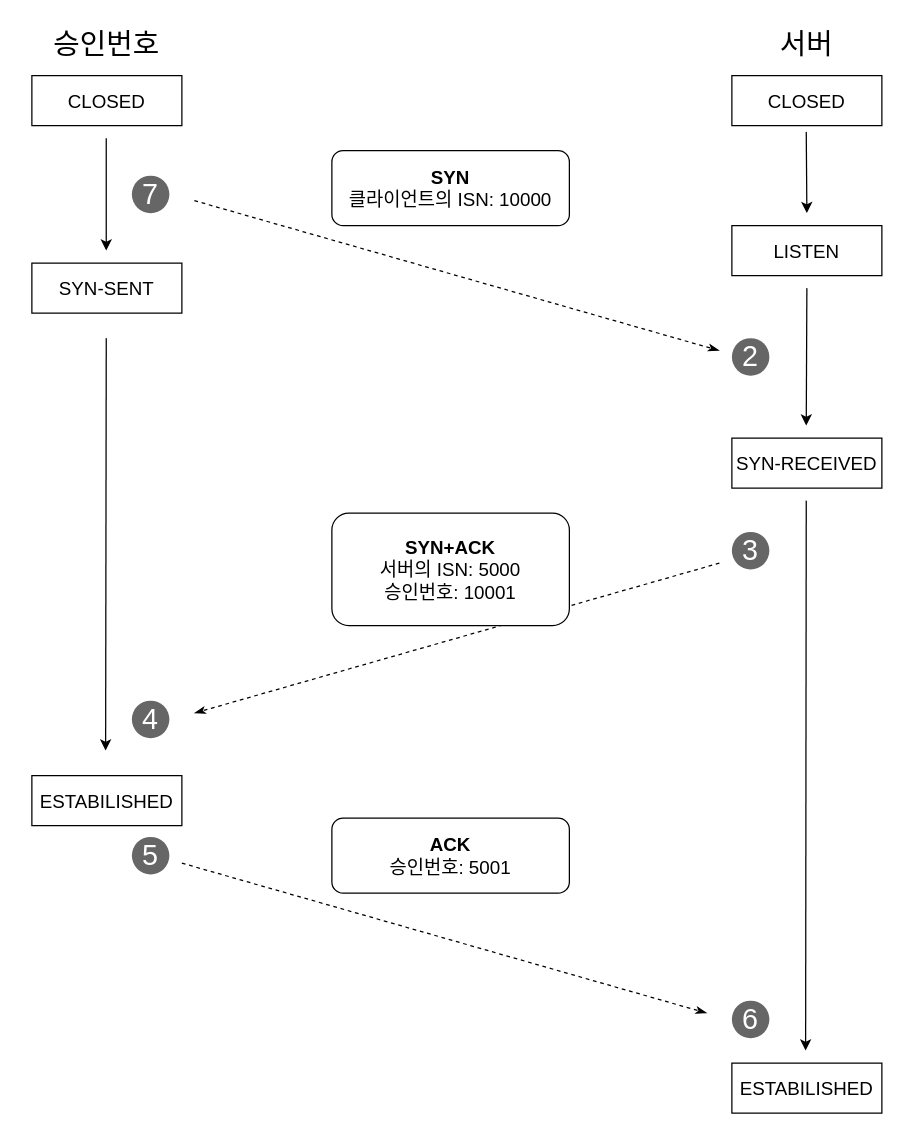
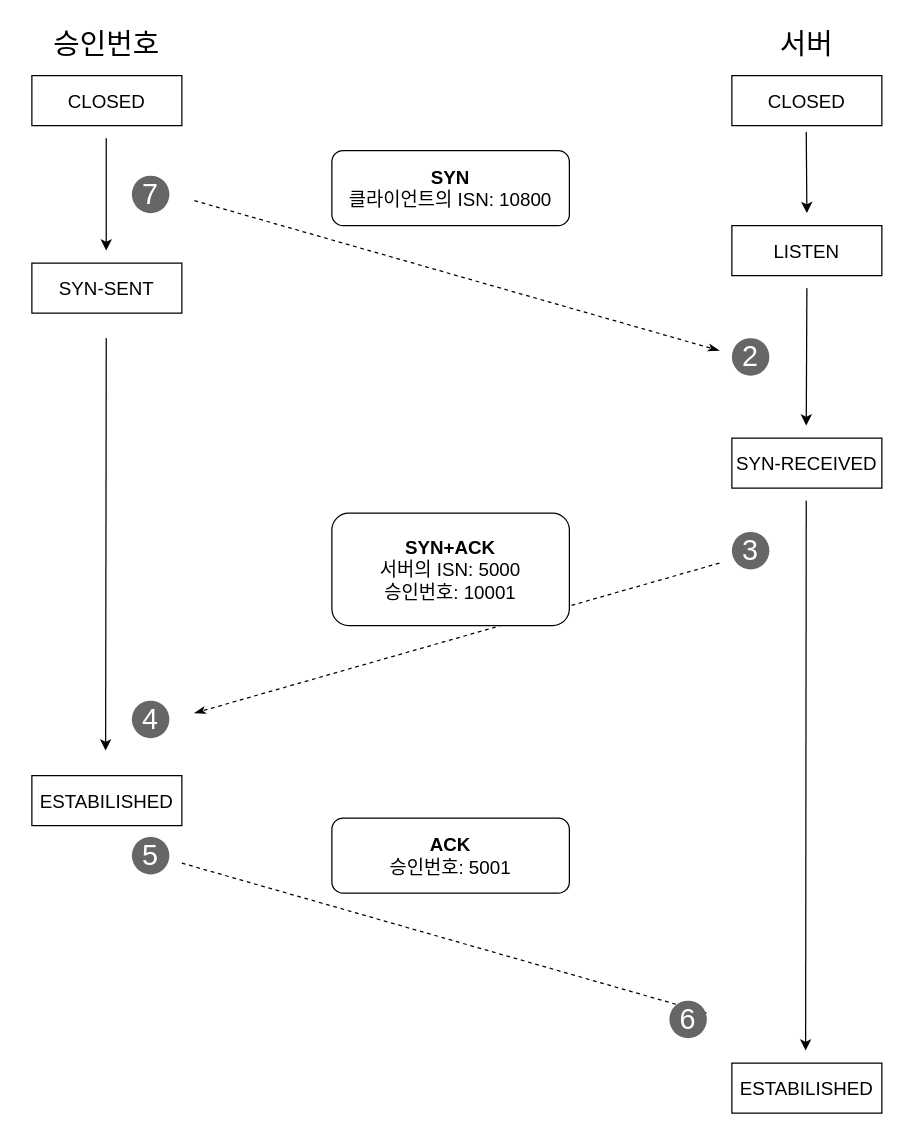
(451, 188) -> (451, 188)
(751, 1019) -> (688, 1019)
